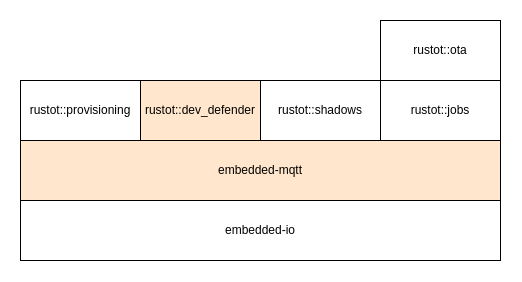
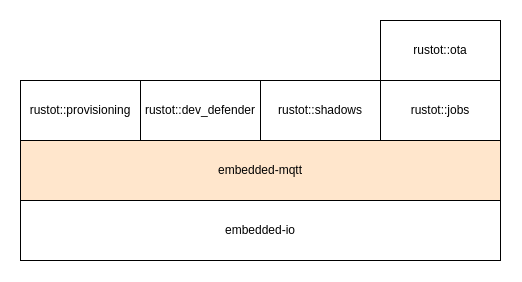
(201, 111) -> (201, 111)
